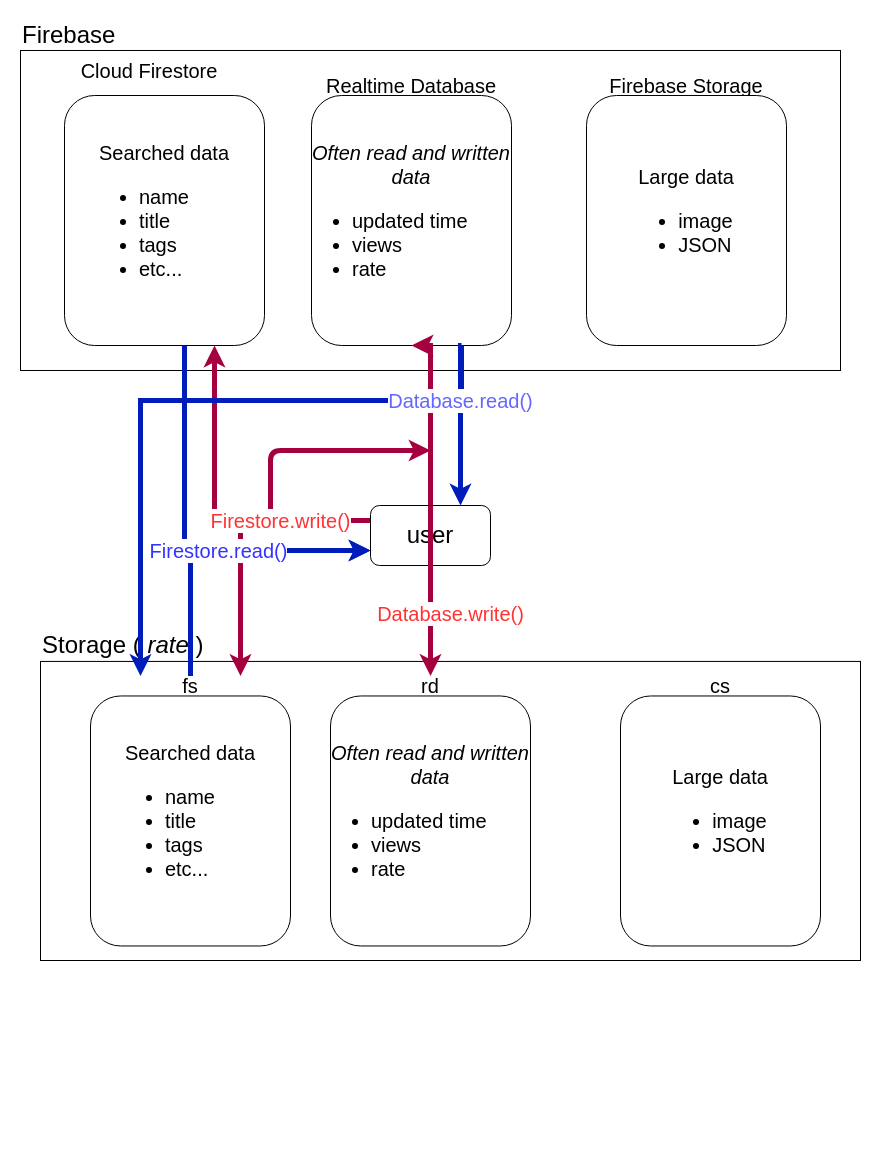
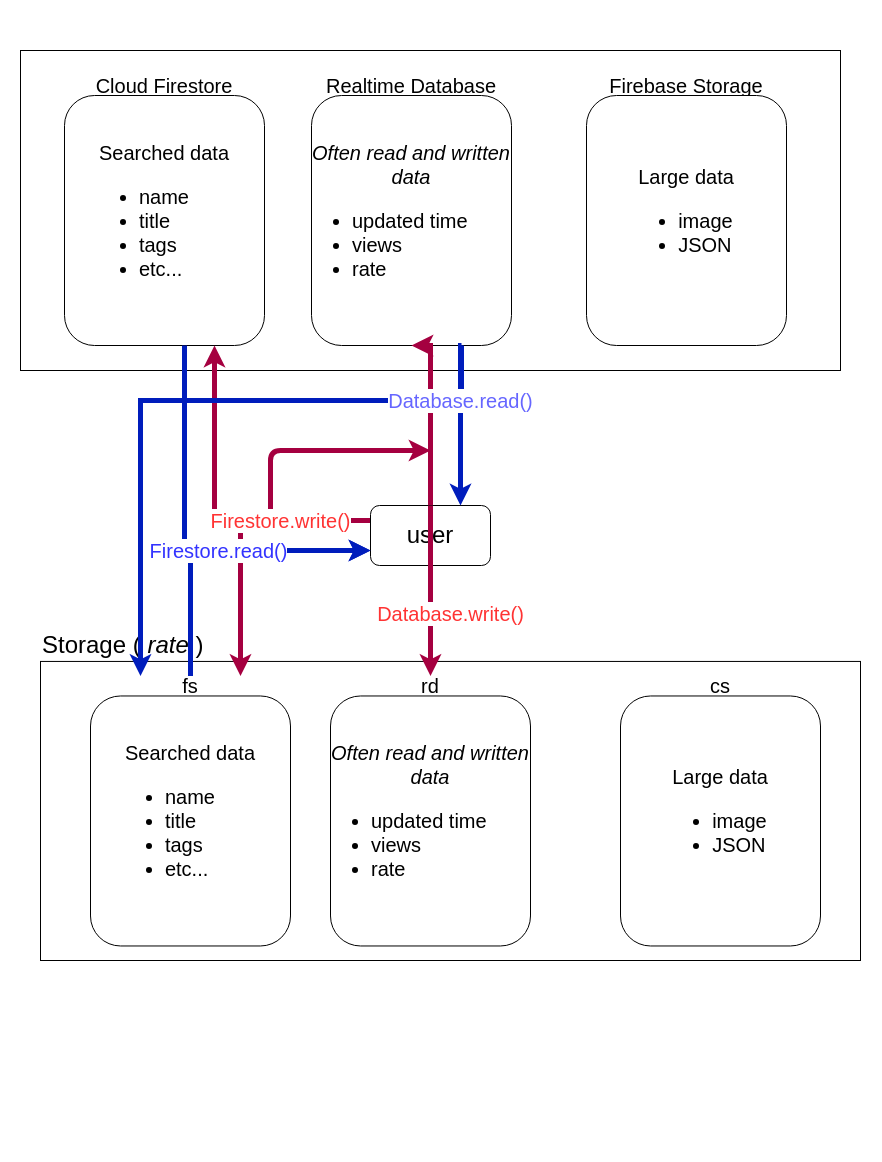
(431, 36) -> none
(150, 71) -> (165, 86)
